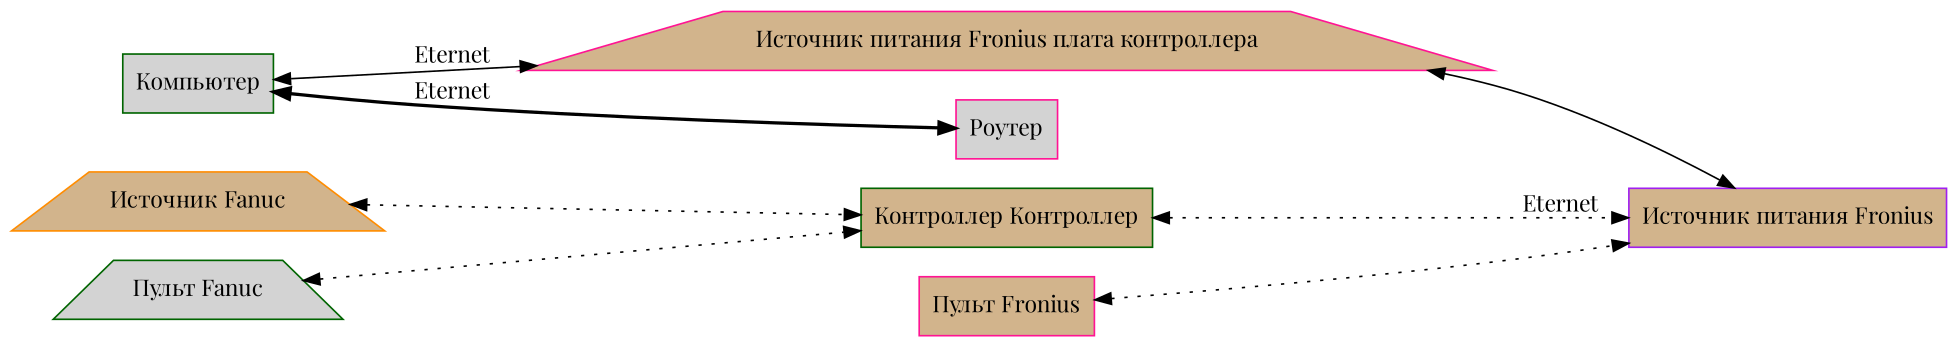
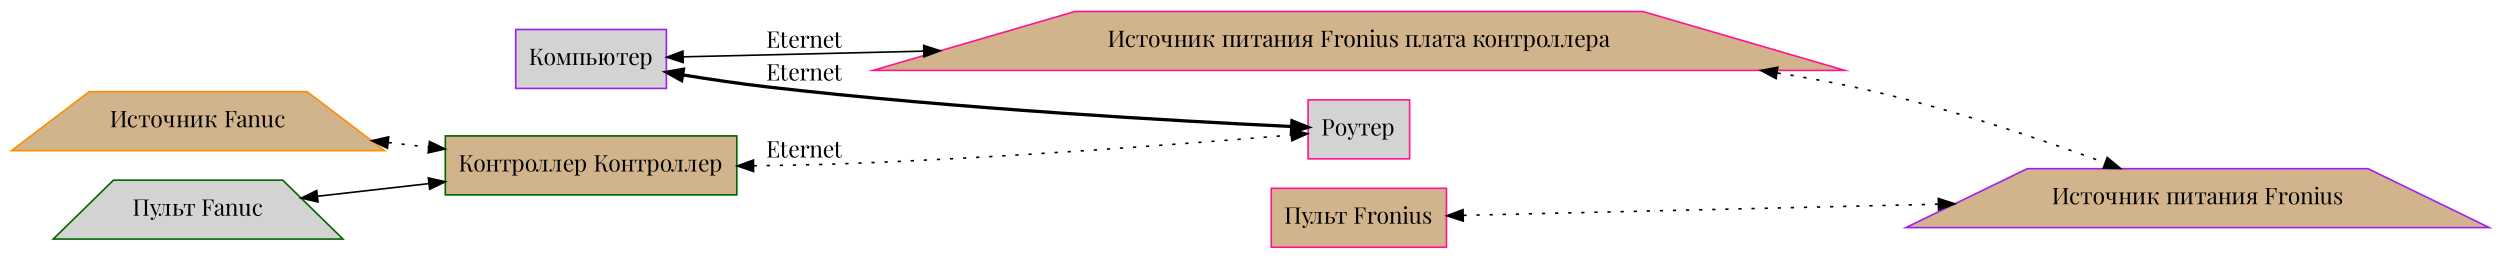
(198, 84) -> (591, 59)
(1586, 117) -> (1944, 110)
(1391, 218) -> (1023, 155)
(1788, 218) -> (2198, 198)
(582, 256) -> (373, 190)
